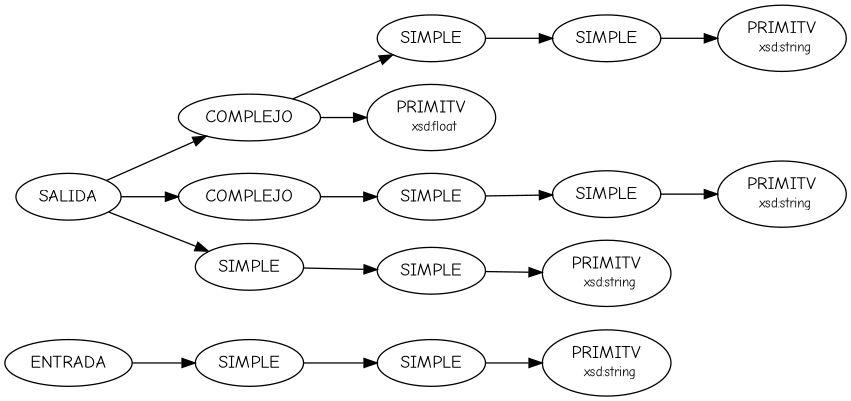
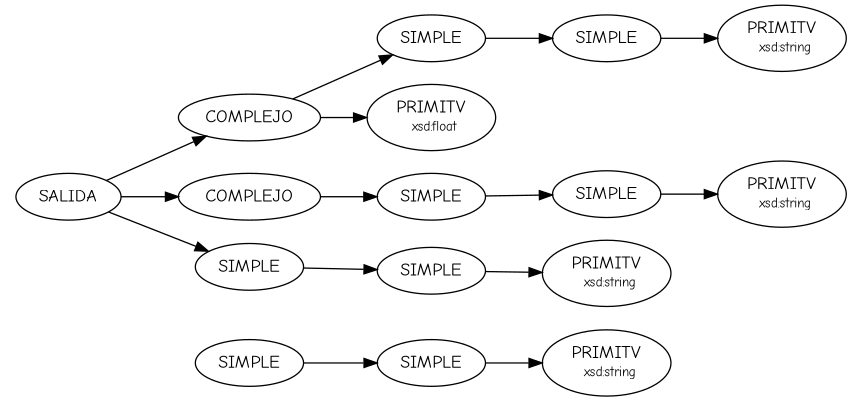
(69, 363) -> none
